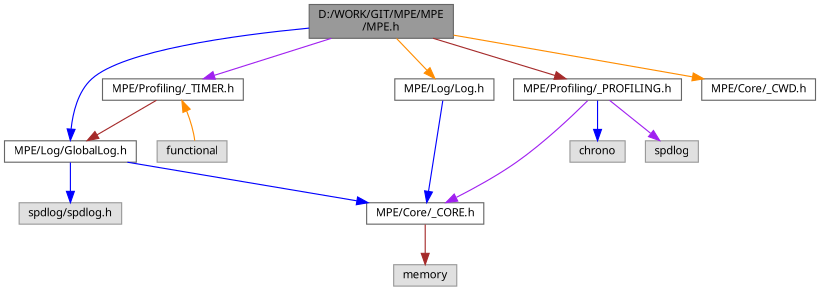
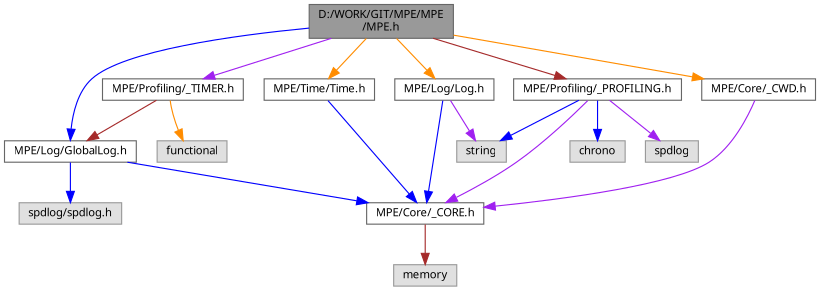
none -> (319, 90)
(192, 126) -> (173, 116)
none -> (482, 151)
none -> (642, 184)
